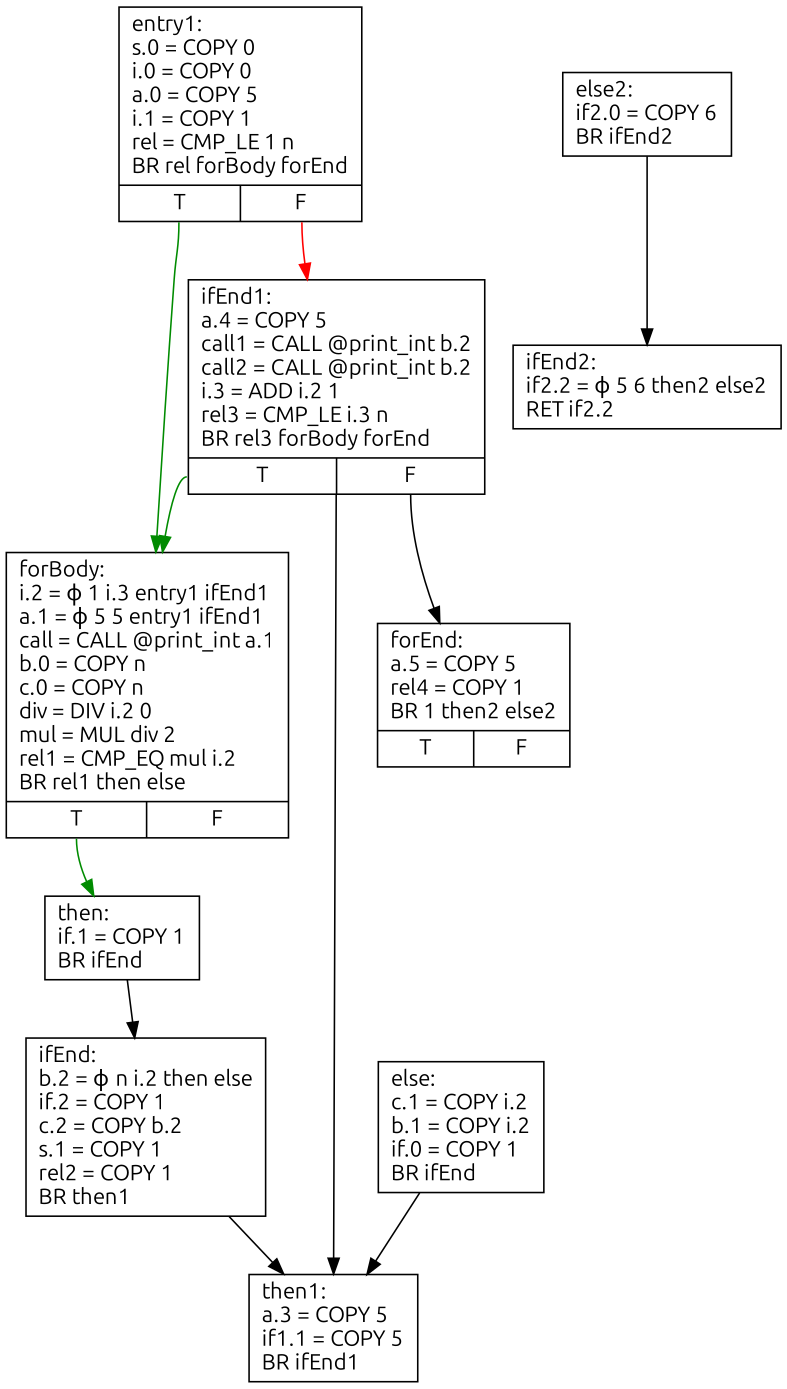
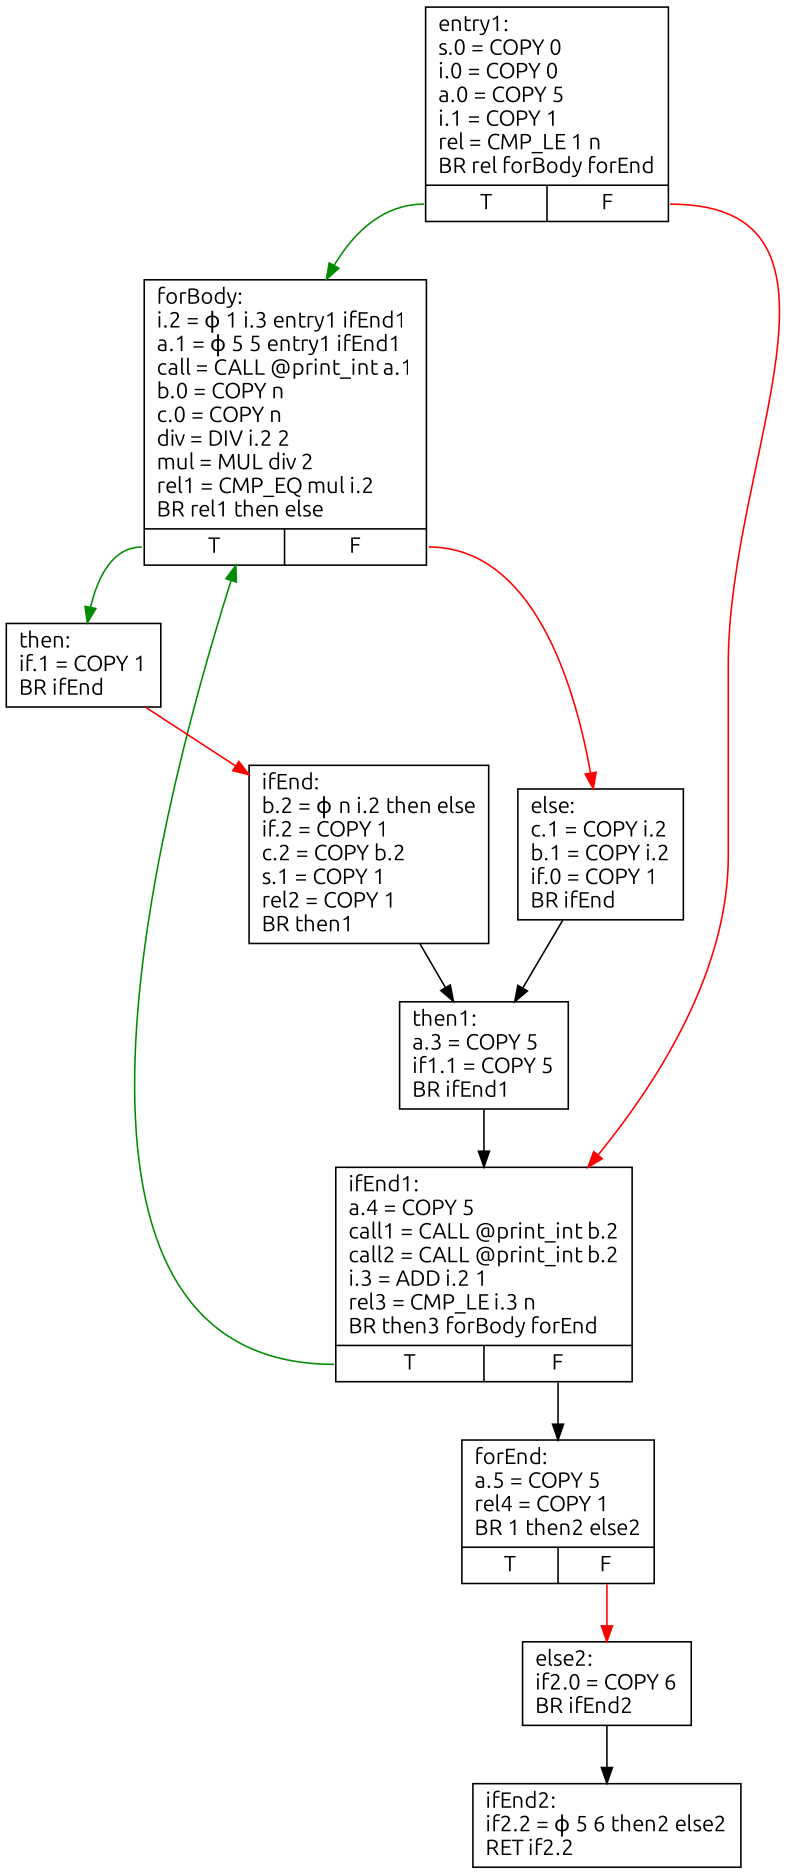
(316, 439) -> (474, 1327)
none -> (545, 631)
(86, 712) -> (224, 439)
(335, 876) -> (484, 1130)
(130, 1001) -> (197, 741)
none -> (607, 1605)
